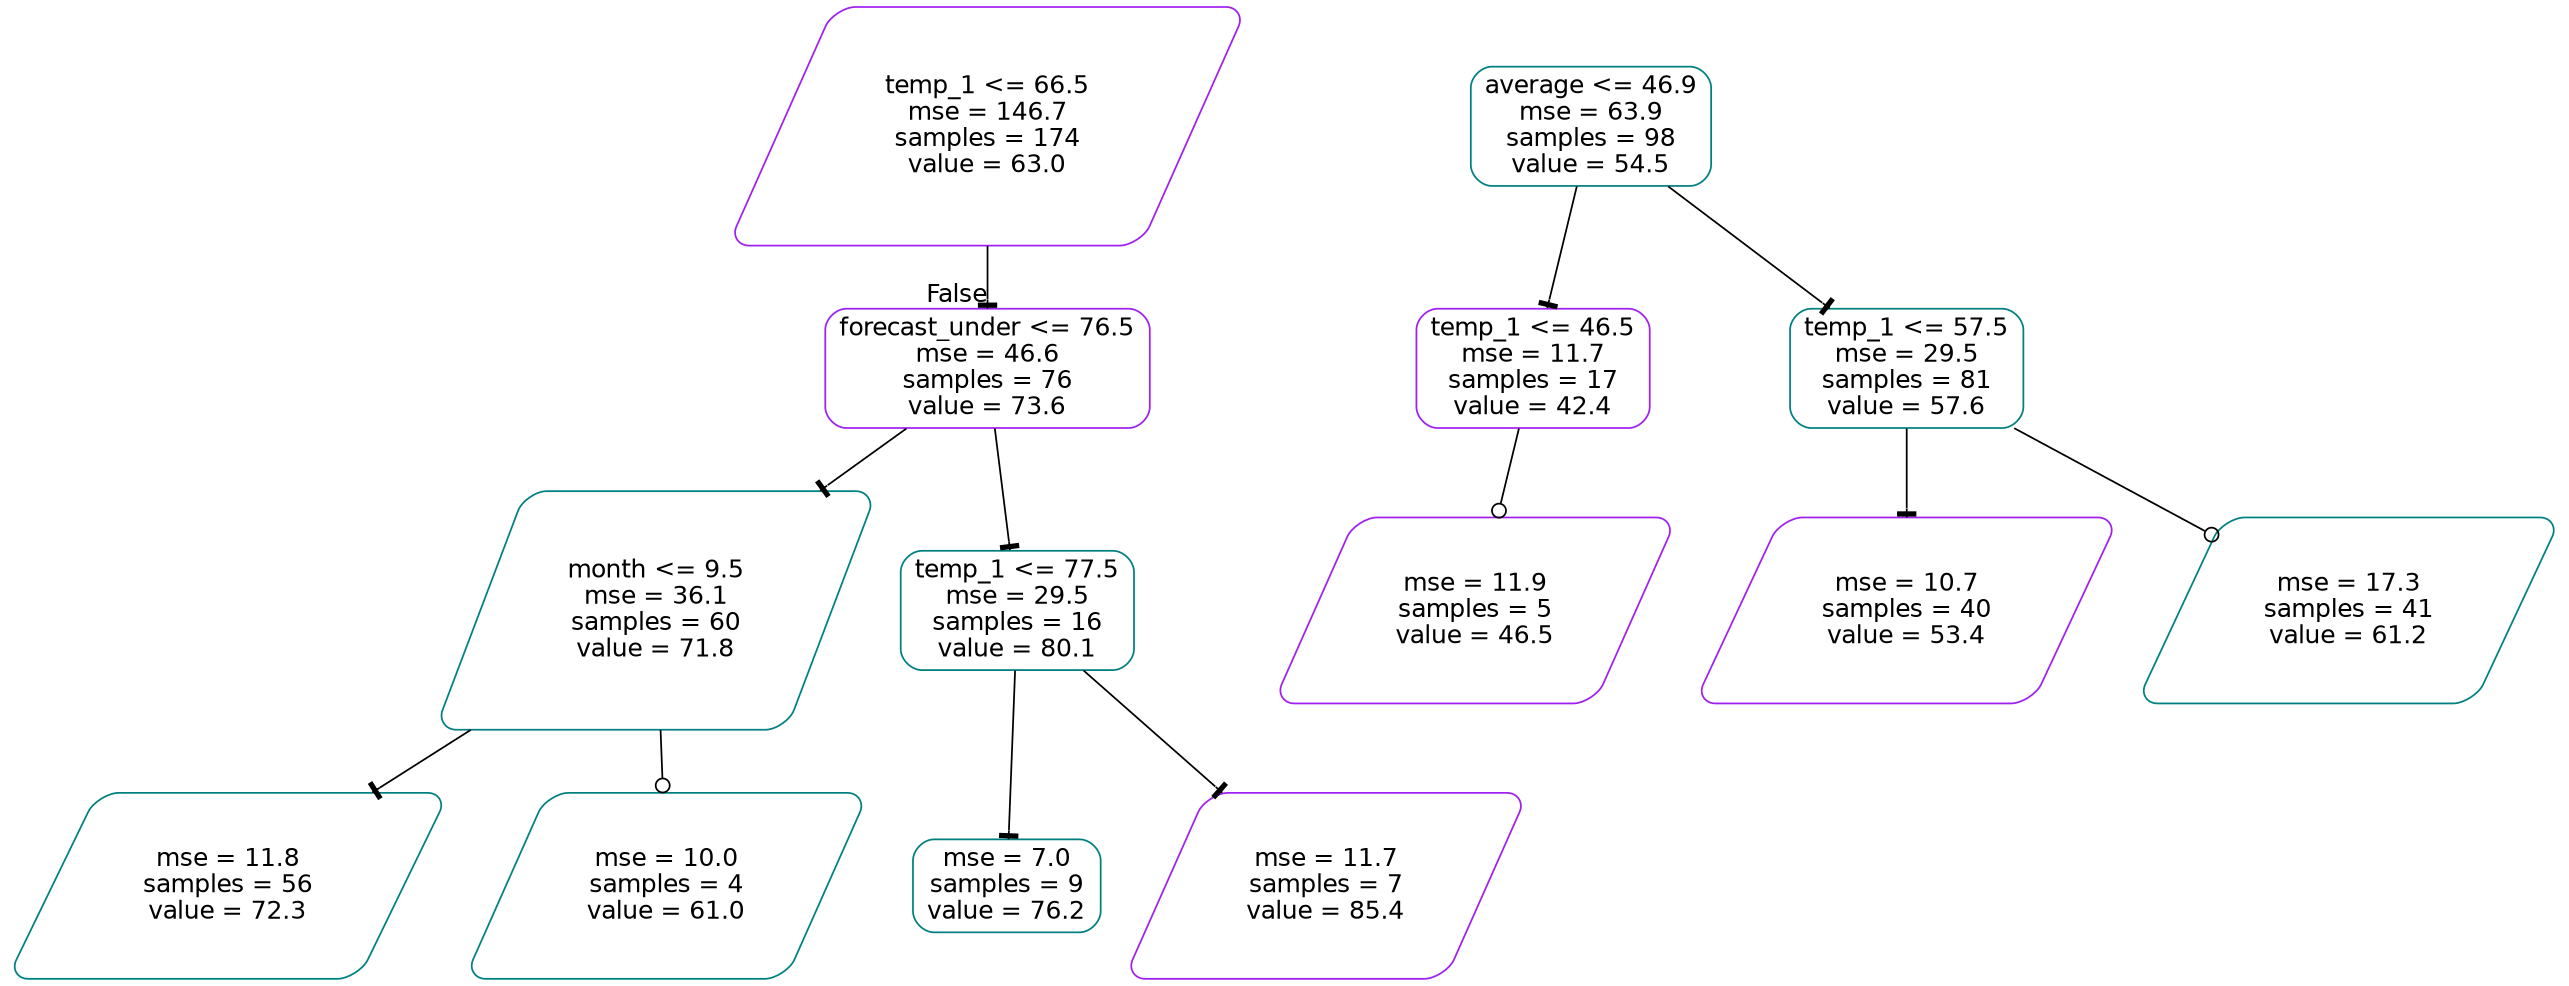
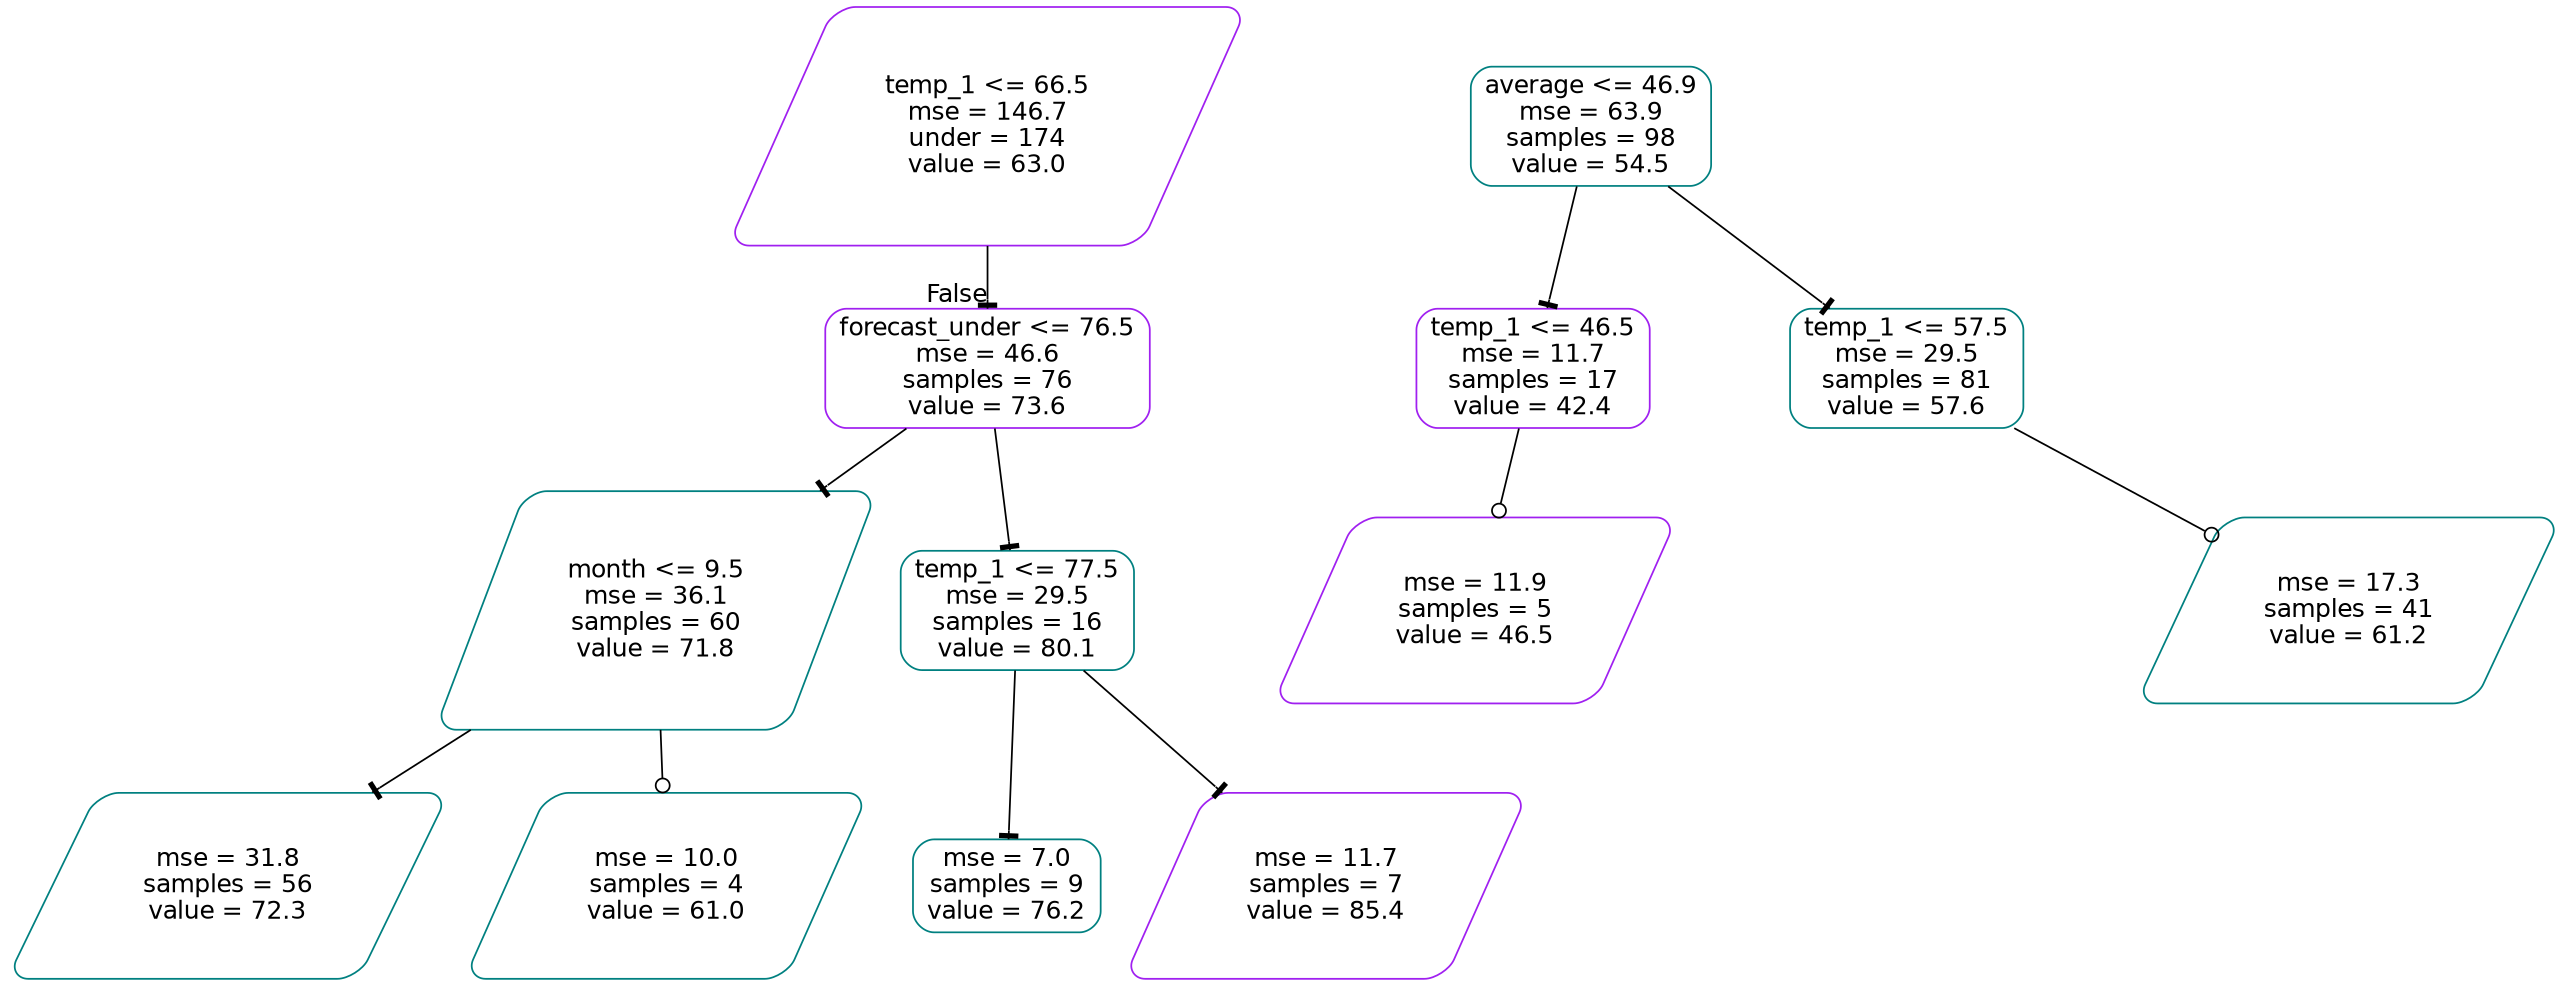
(988, 126) -> (988, 126)
(1907, 610) -> none
(228, 886) -> (228, 886)
